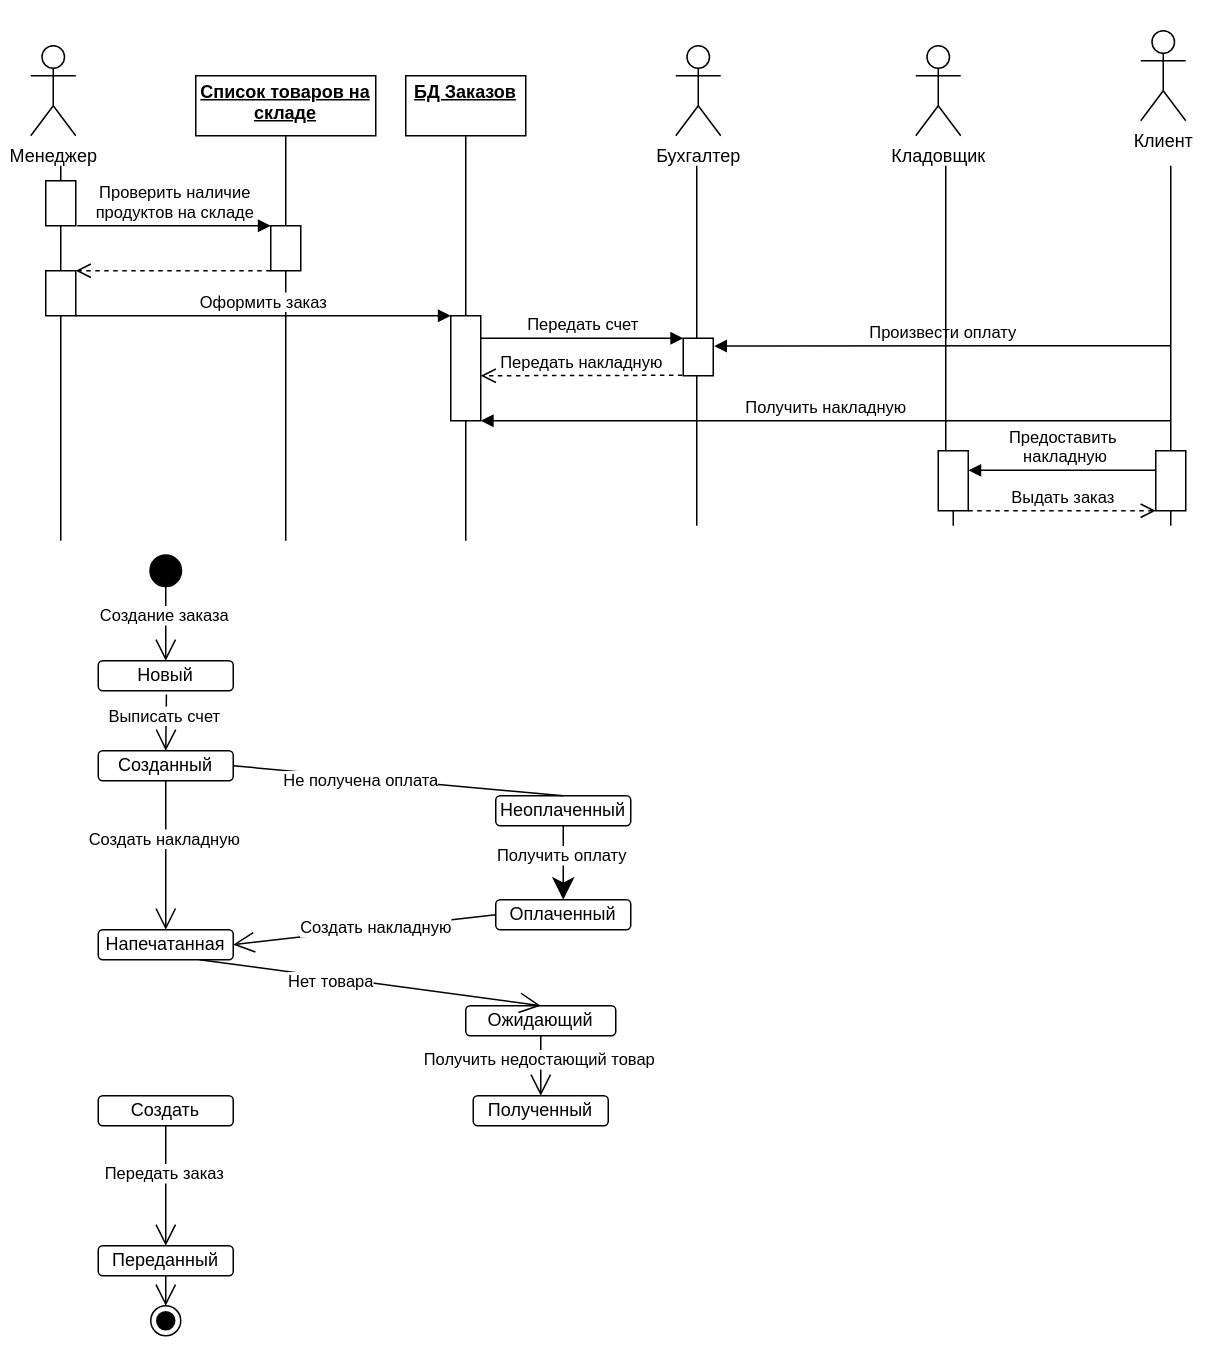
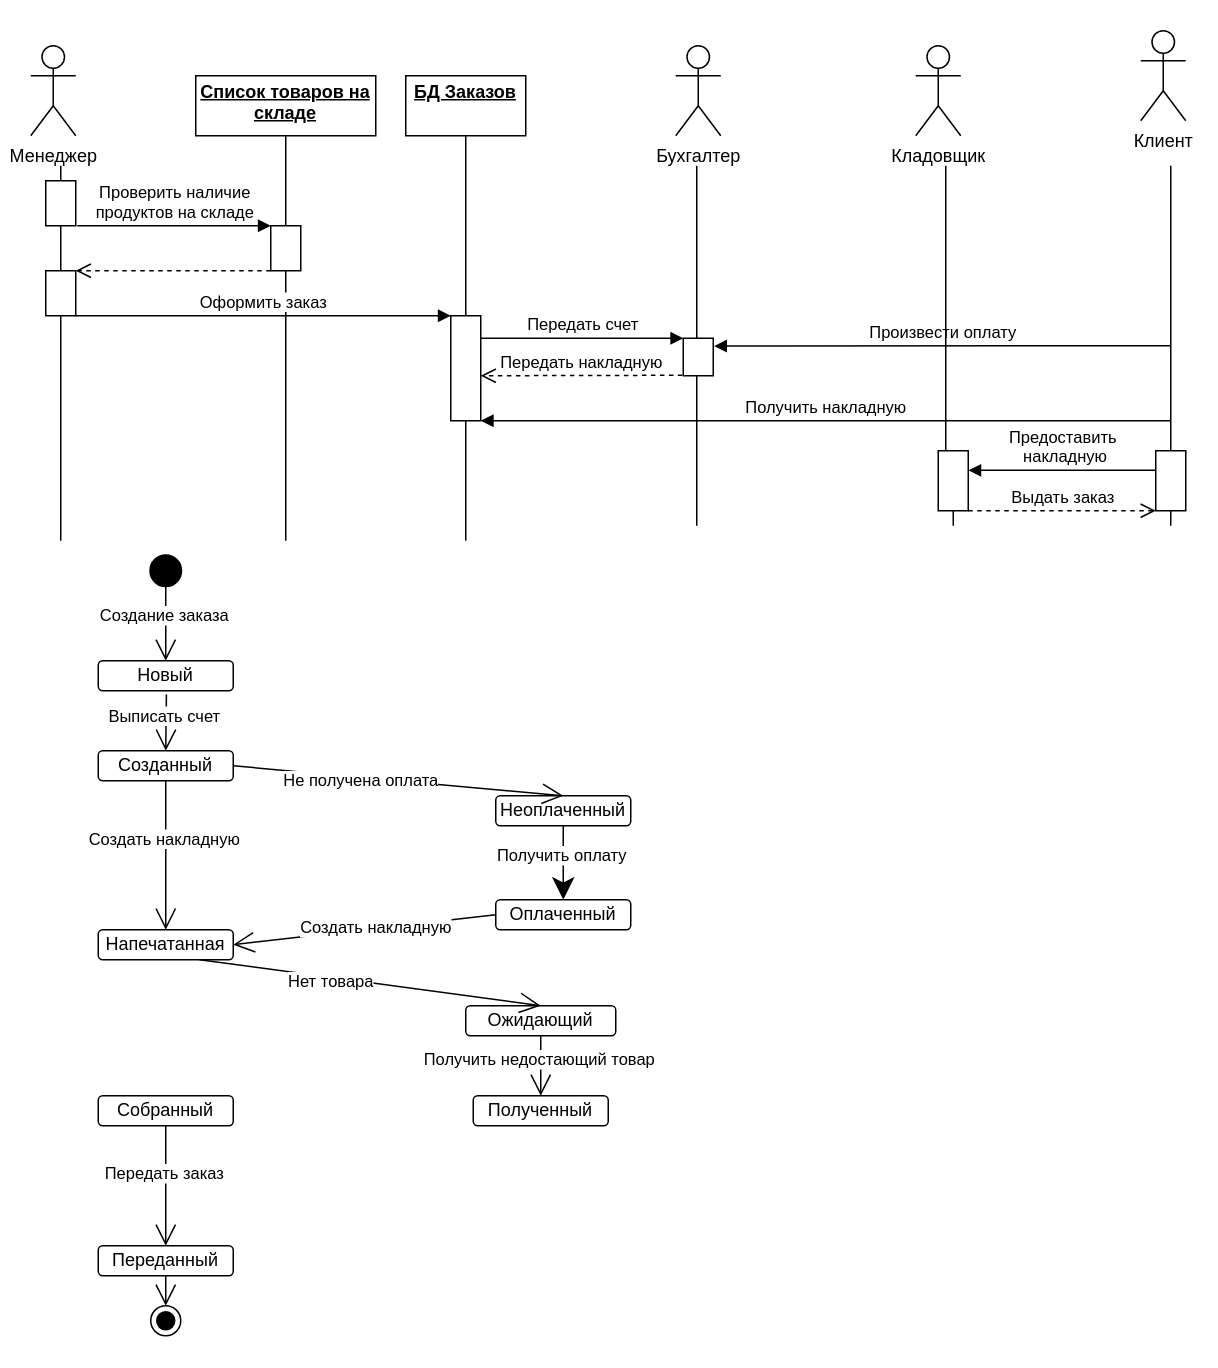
(557, 795) -> (556, 795)
(166, 1111) -> (166, 1111)
